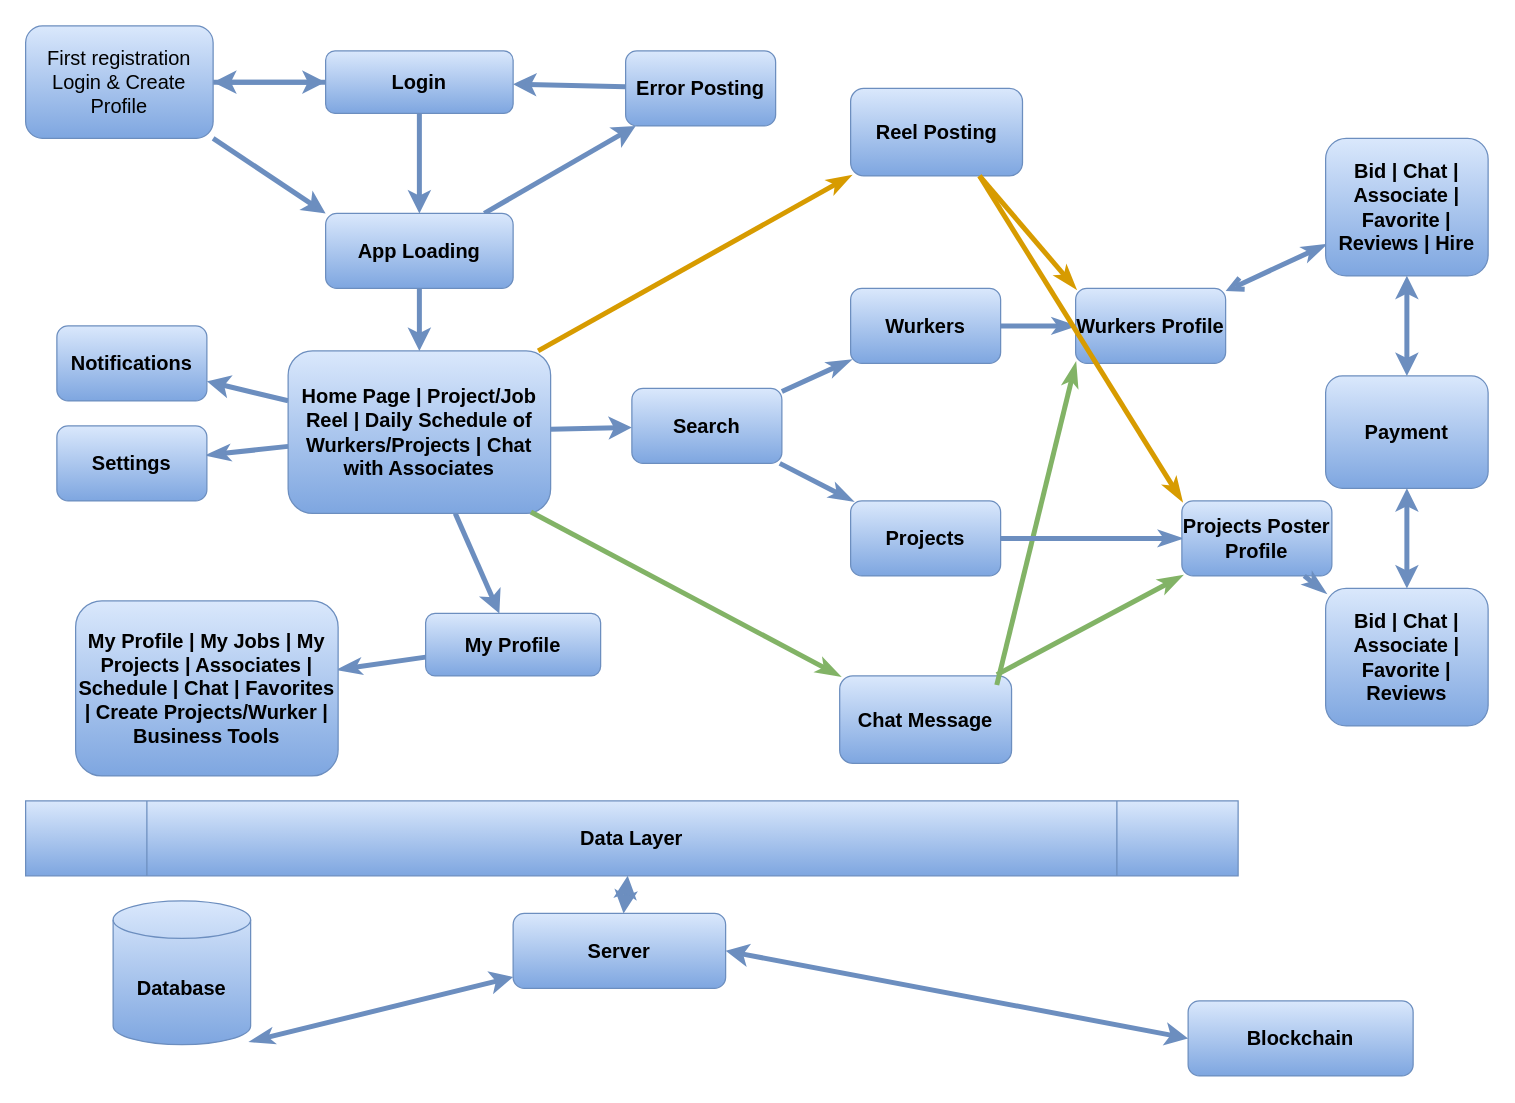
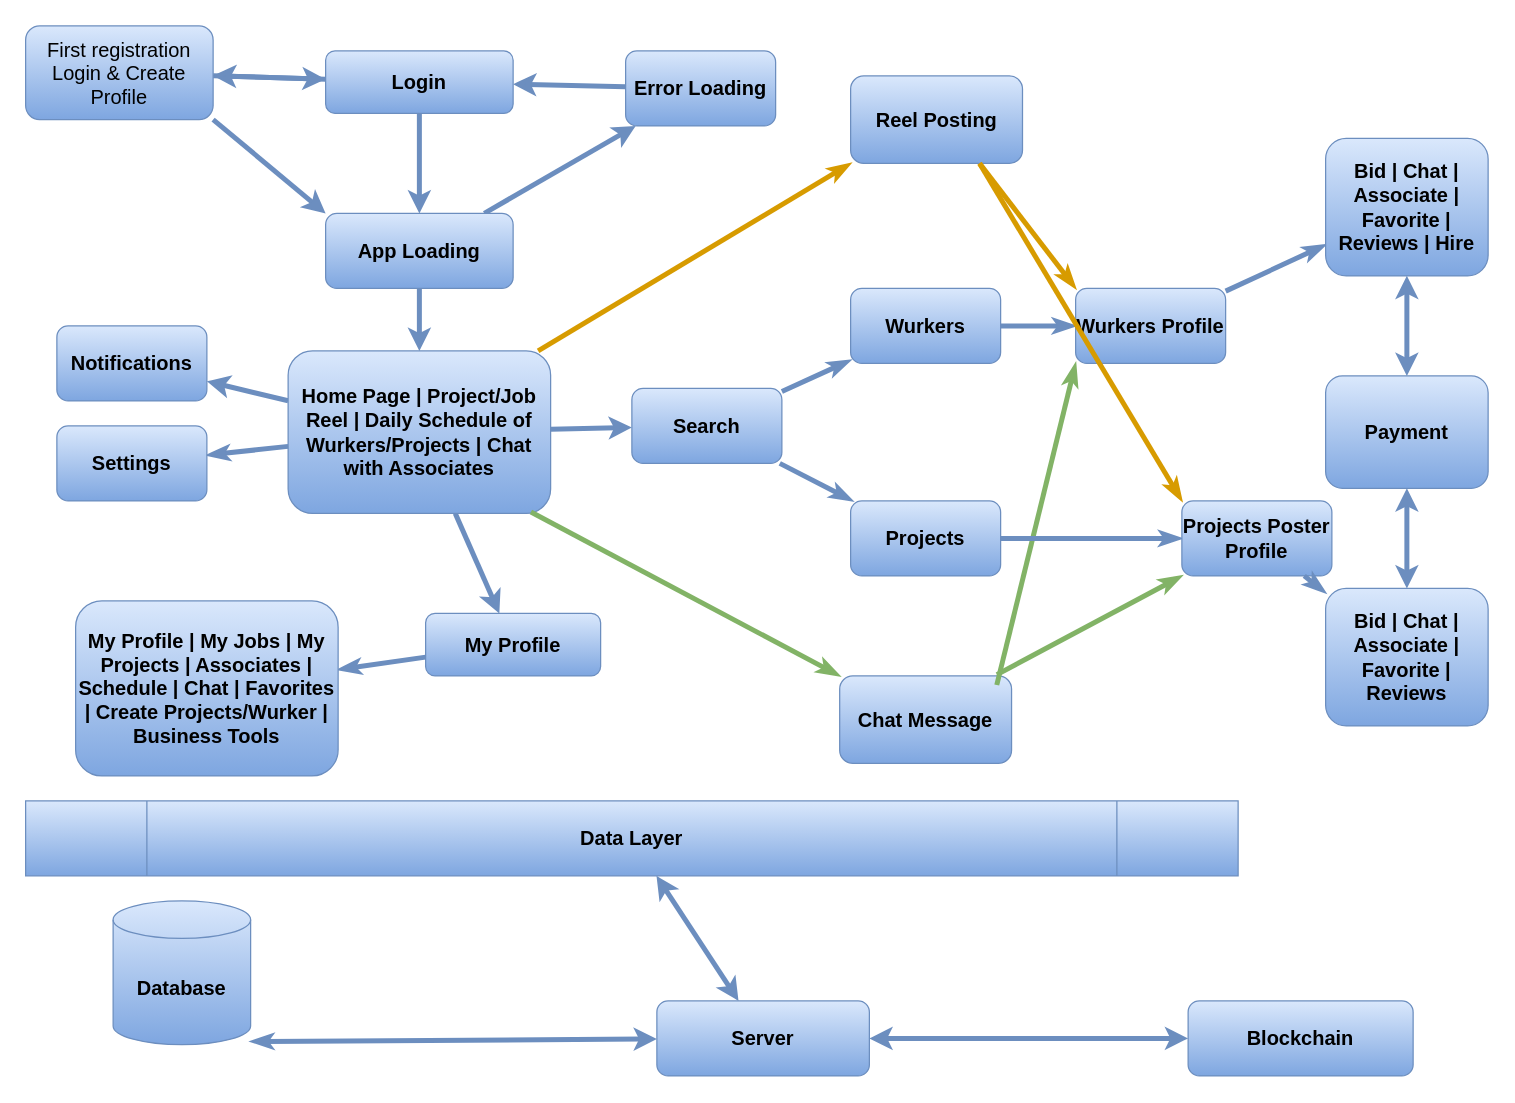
(119, 82) -> (119, 73)
(701, 88) -> (701, 88)
(937, 132) -> (937, 119)
(1238, 285) -> (1233, 287)
(619, 951) -> (763, 1038)
